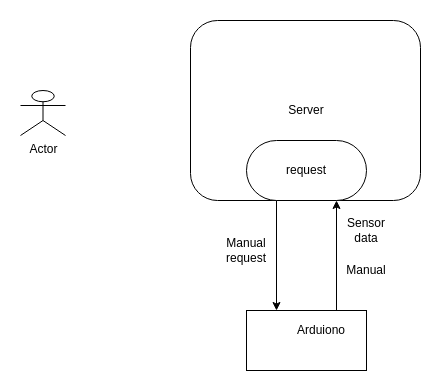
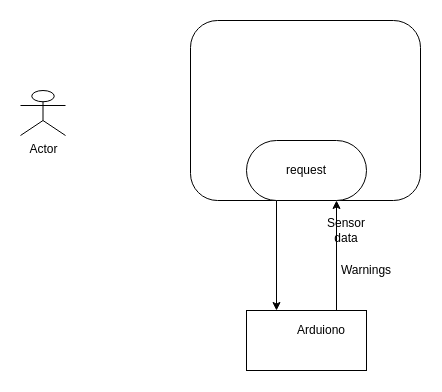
(307, 111) -> none
(367, 231) -> (347, 231)
(247, 251) -> none
(367, 271) -> (367, 271)
